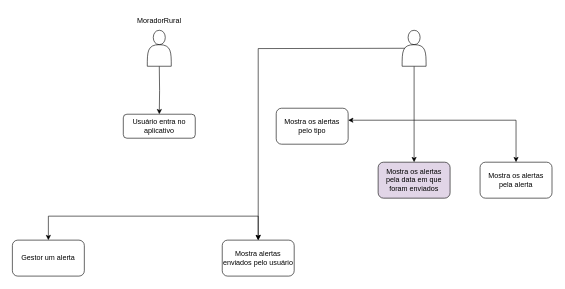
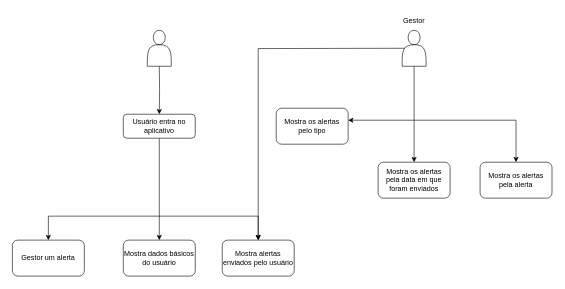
(159, 21) -> none
none -> (414, 21)
(414, 180) -> (414, 180)
none -> (159, 234)
none -> (159, 258)
